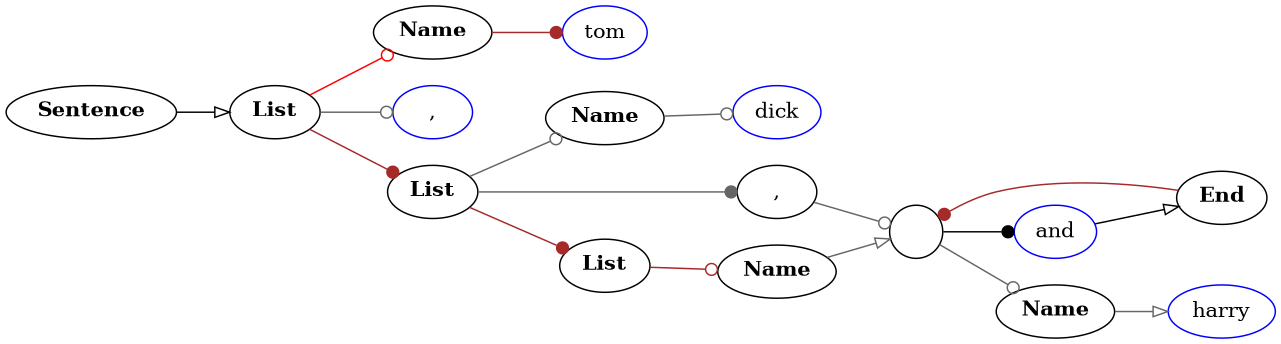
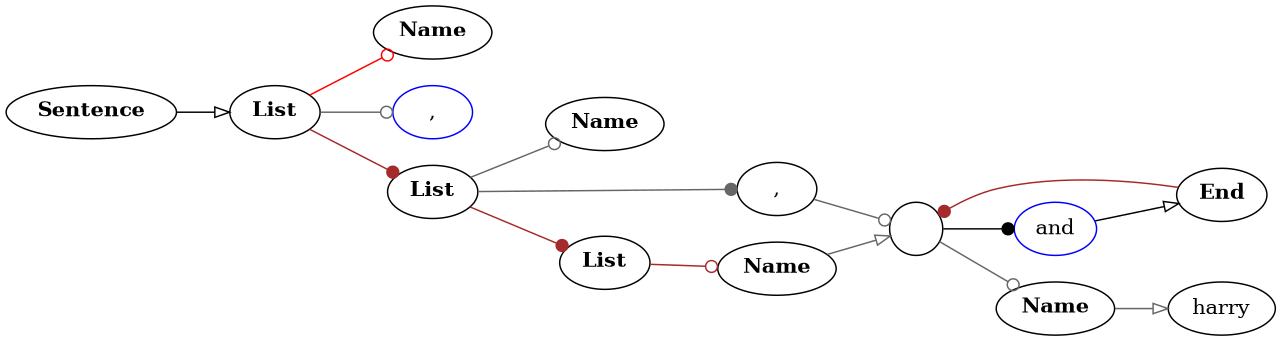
(605, 32) -> none
(777, 112) -> none
(1222, 312) -> (1222, 309)
